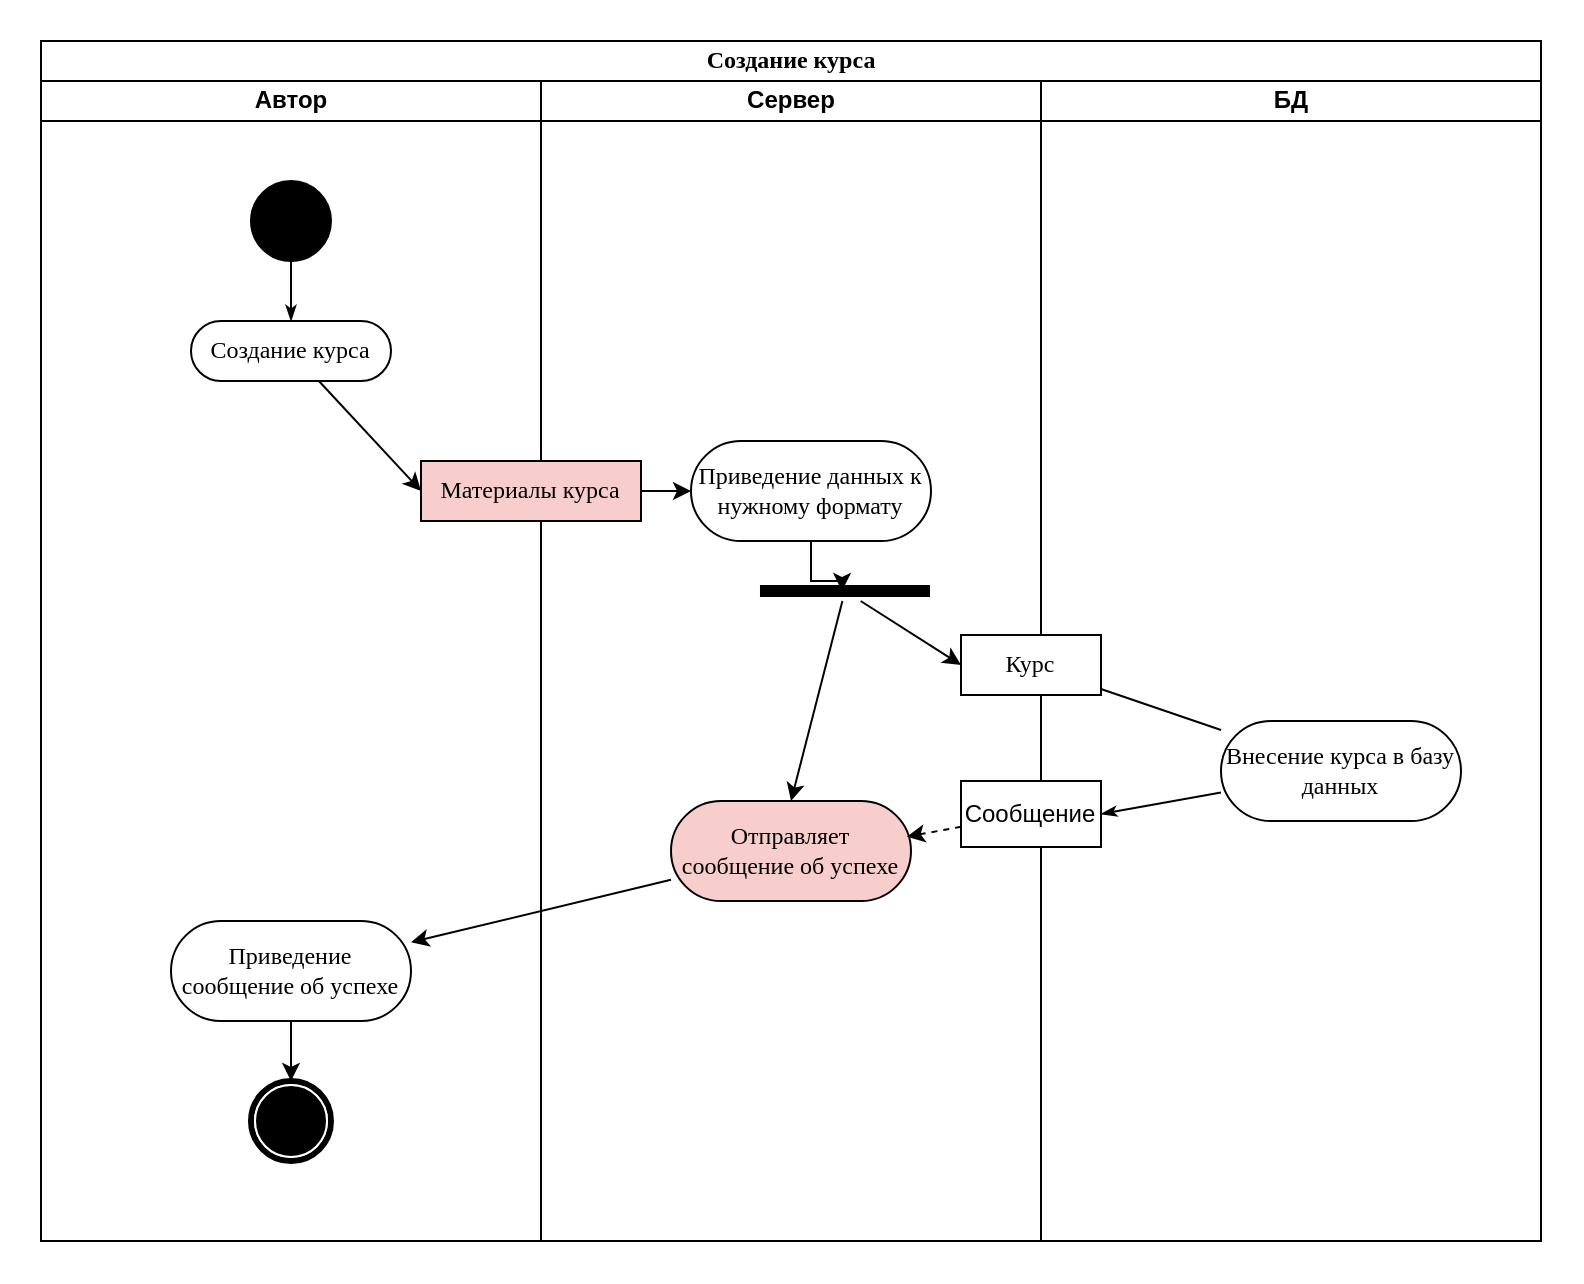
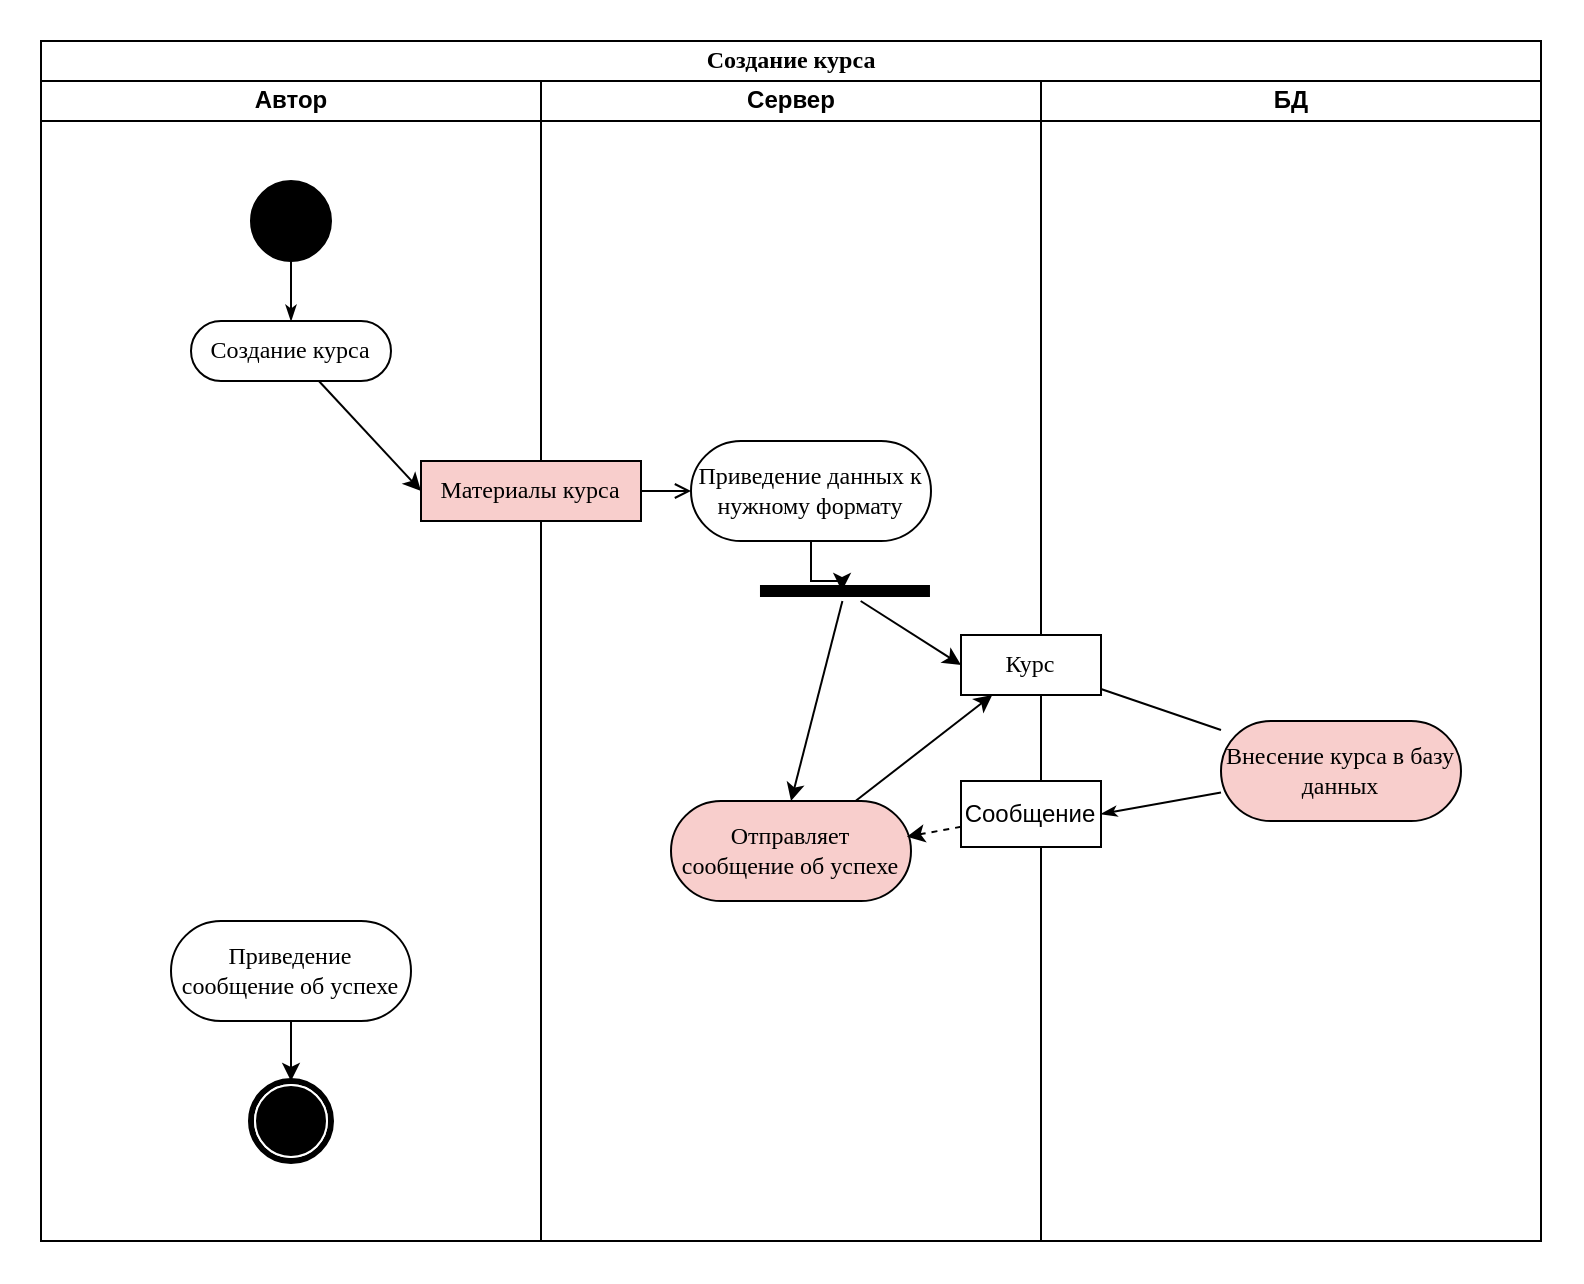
(676, 491) -> (679, 491)
(1341, 771) -> (1341, 771)
(609, 895) -> (919, 752)
